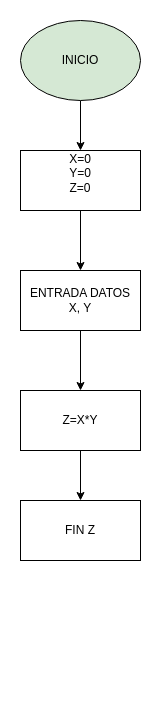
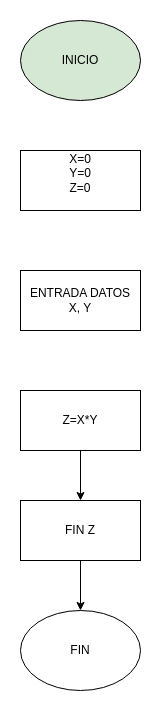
(81, 122) -> none
(81, 237) -> none
(81, 357) -> none
none -> (81, 582)
none -> (81, 651)
